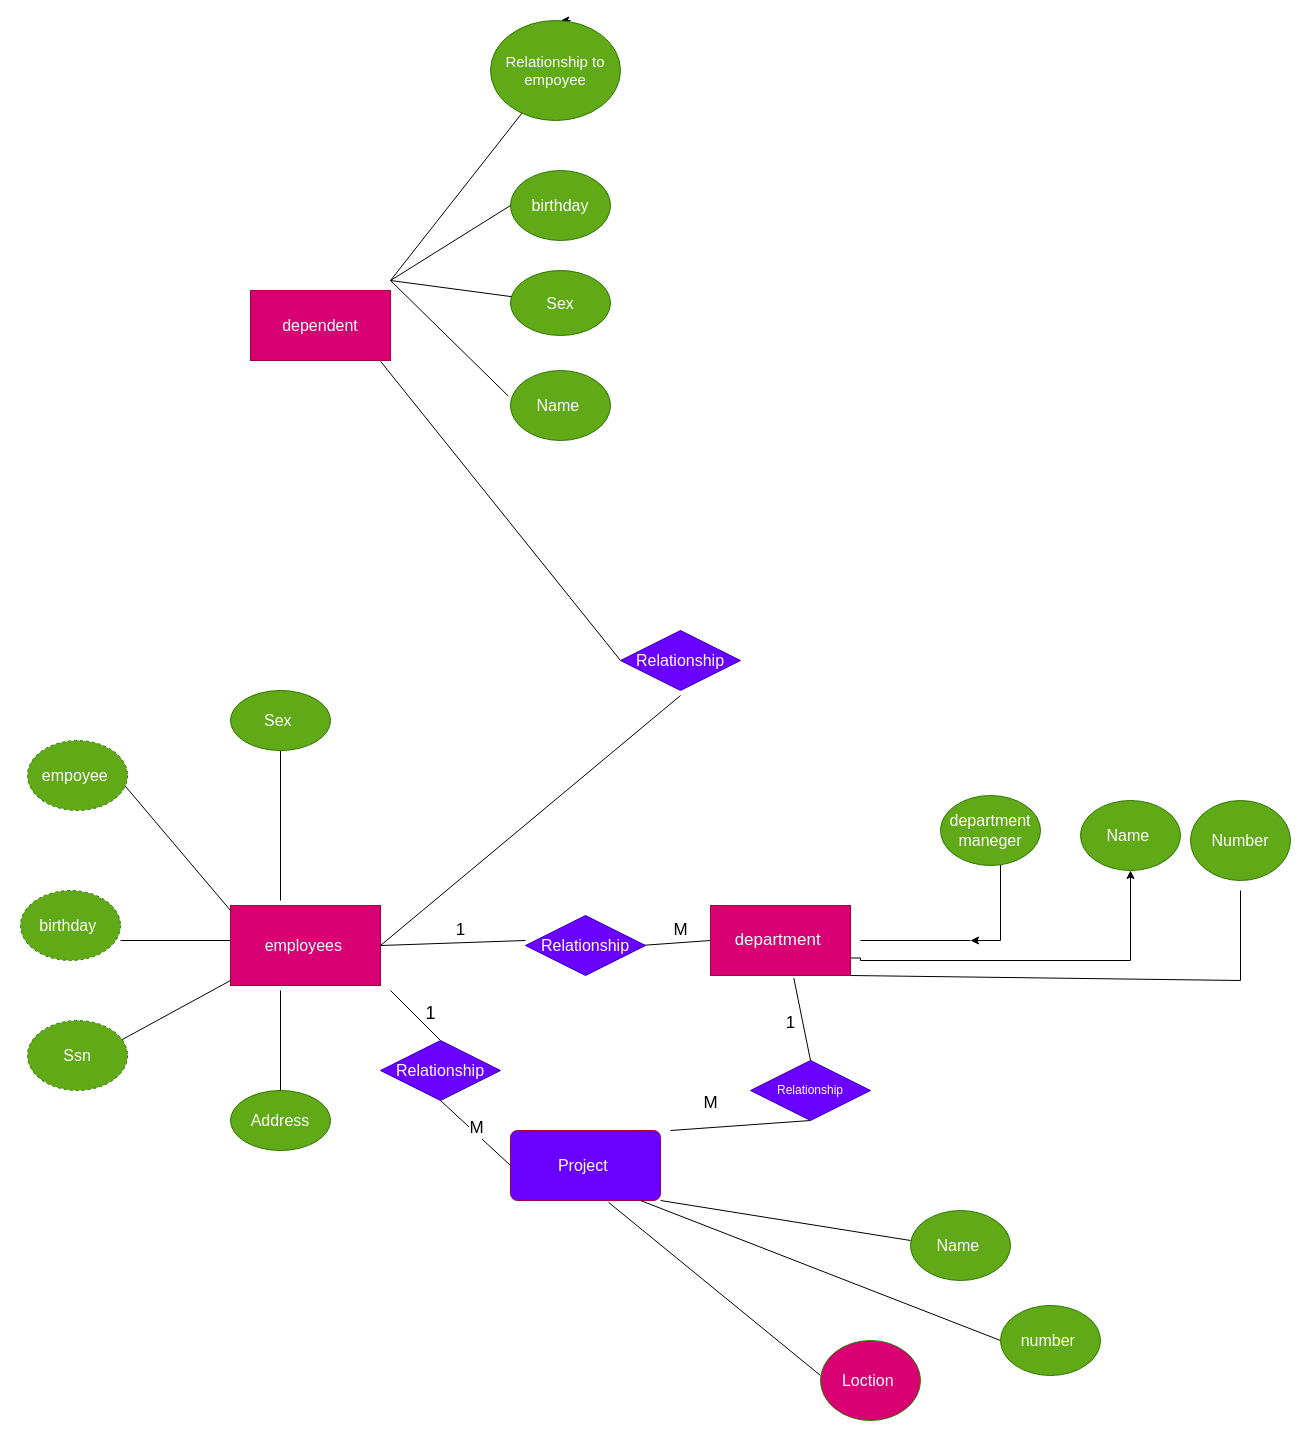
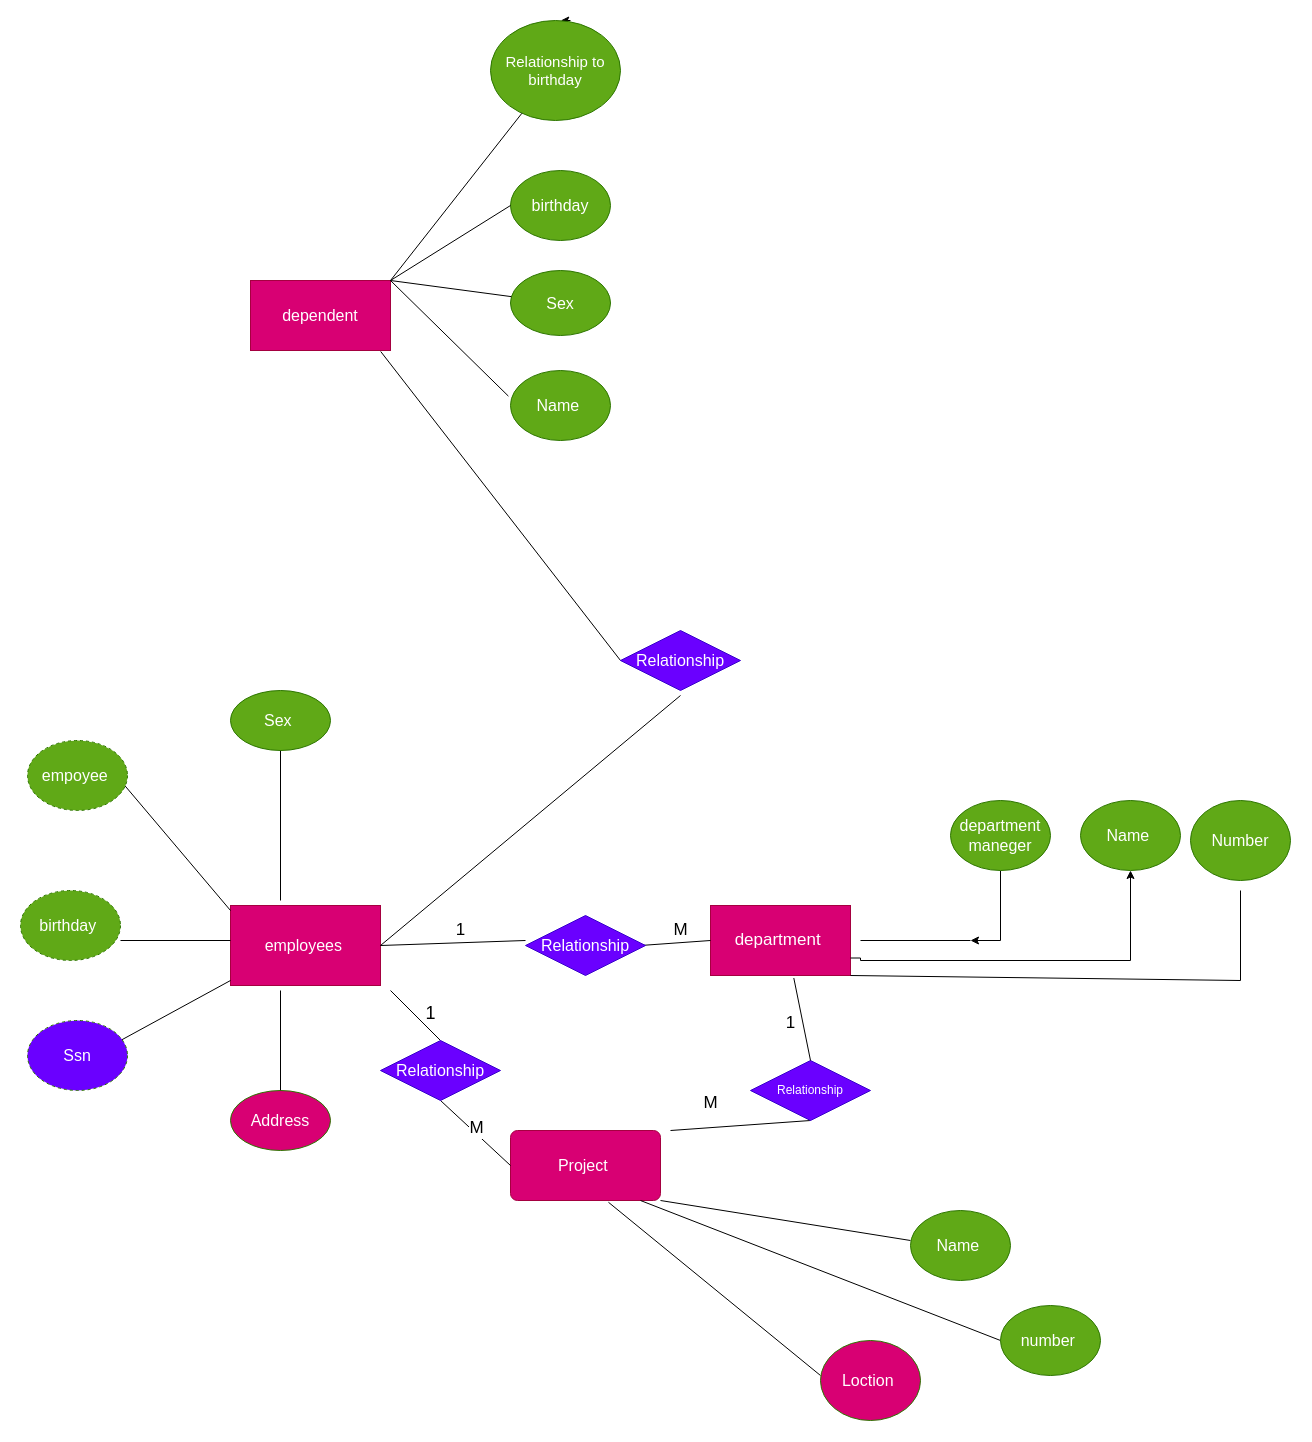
(556, 71) -> (556, 71)
(321, 326) -> (321, 316)
(991, 831) -> (1001, 836)
(78, 1056) -> (78, 1056)
(281, 1121) -> (281, 1121)
(586, 1166) -> (586, 1166)
